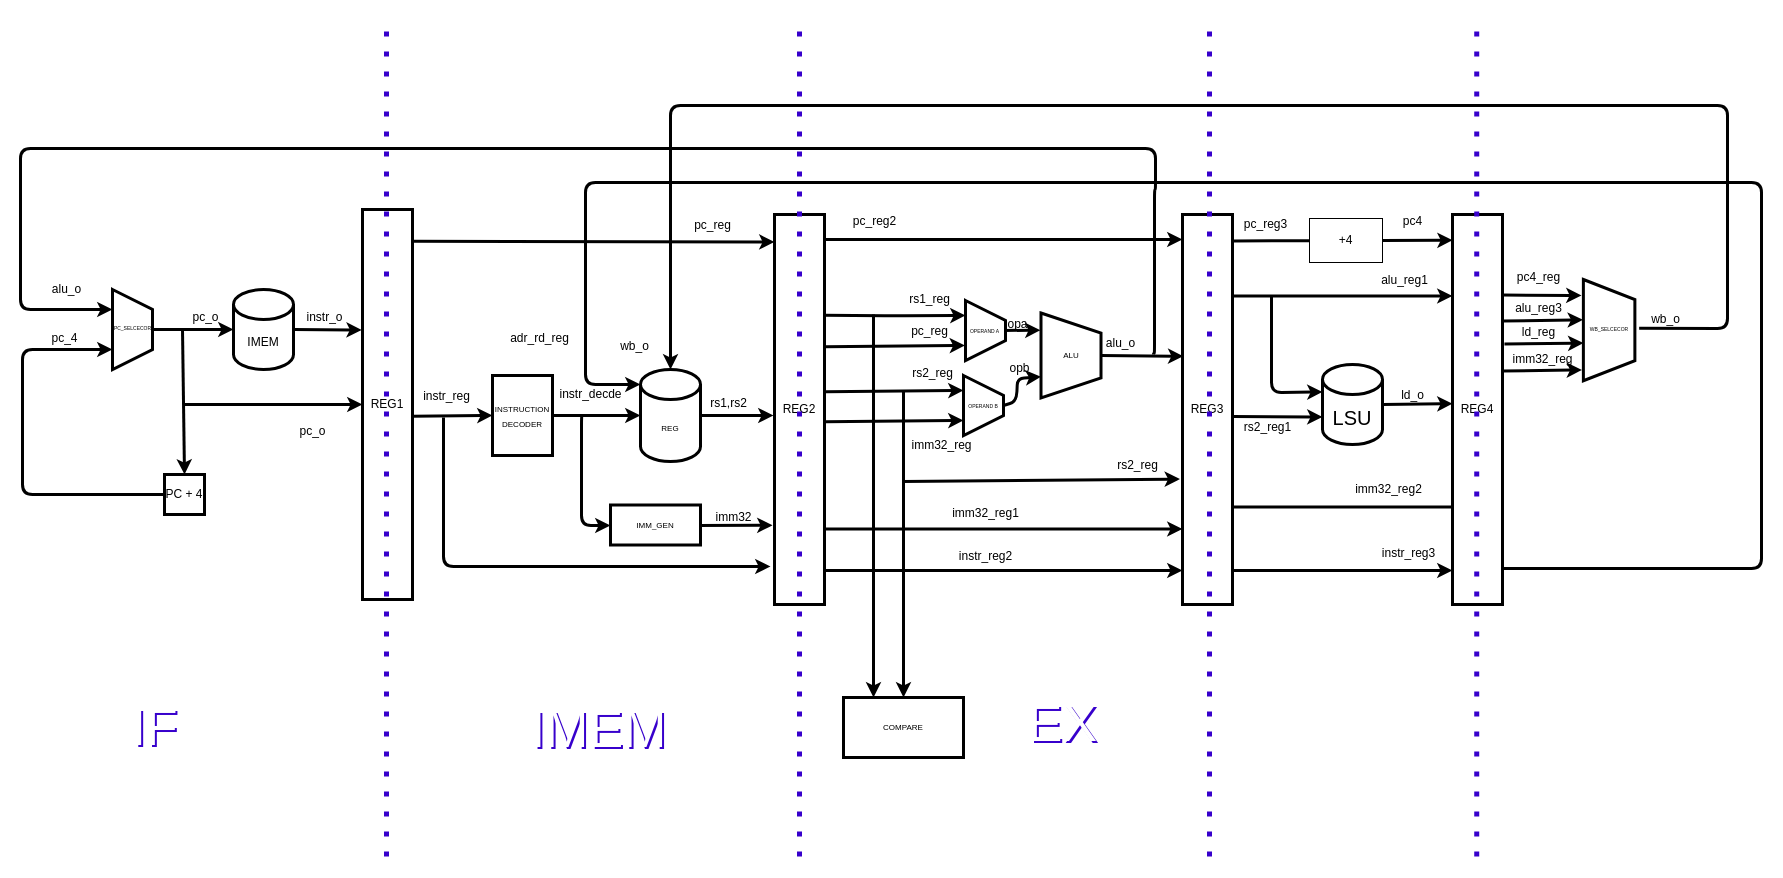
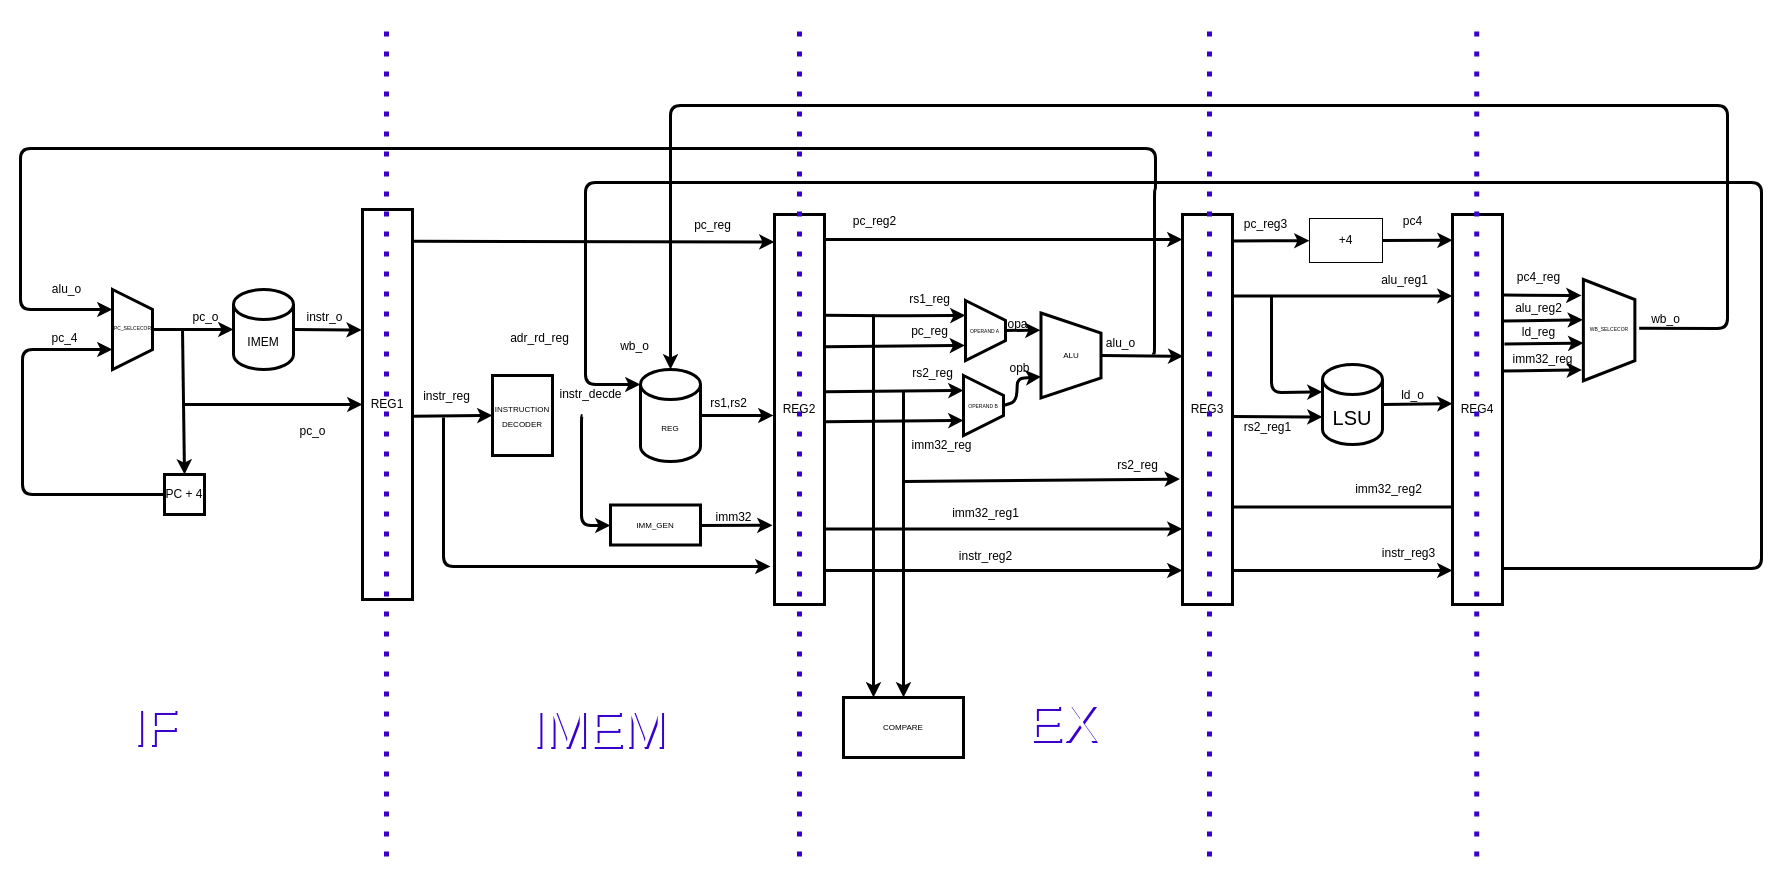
(1301, 241) -> (1296, 241)
(1539, 309) -> (1539, 309)
(591, 416) -> none
